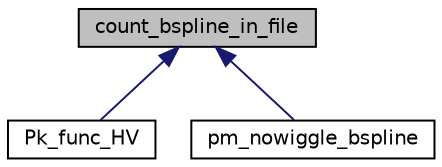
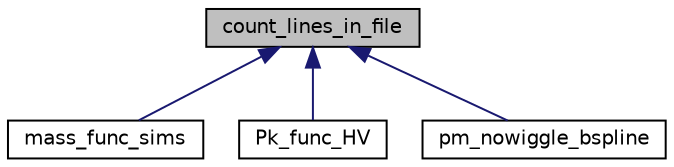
(197, 28) -> (313, 28)
none -> (106, 140)
